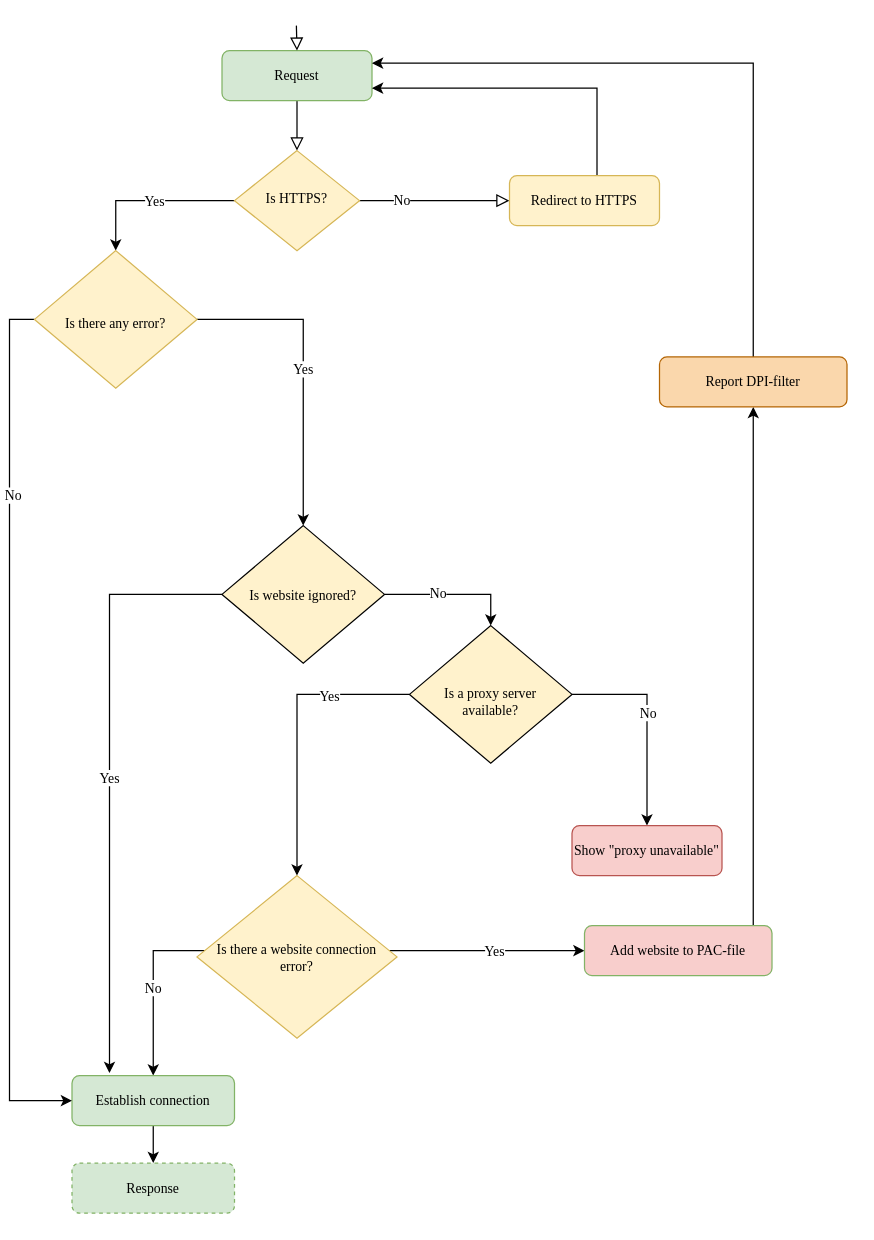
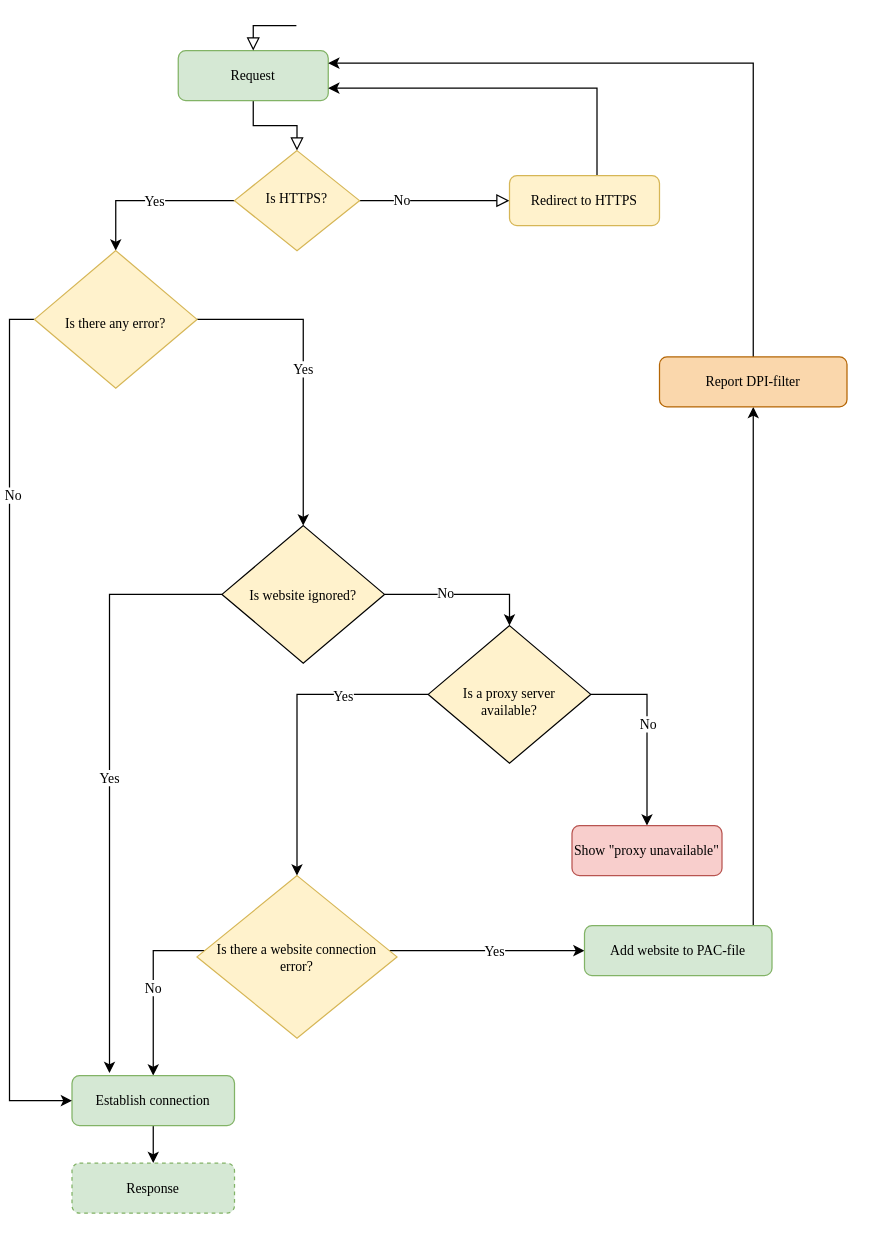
(297, 76) -> (253, 76)
(491, 694) -> (509, 694)
(678, 951) -> (678, 951)
